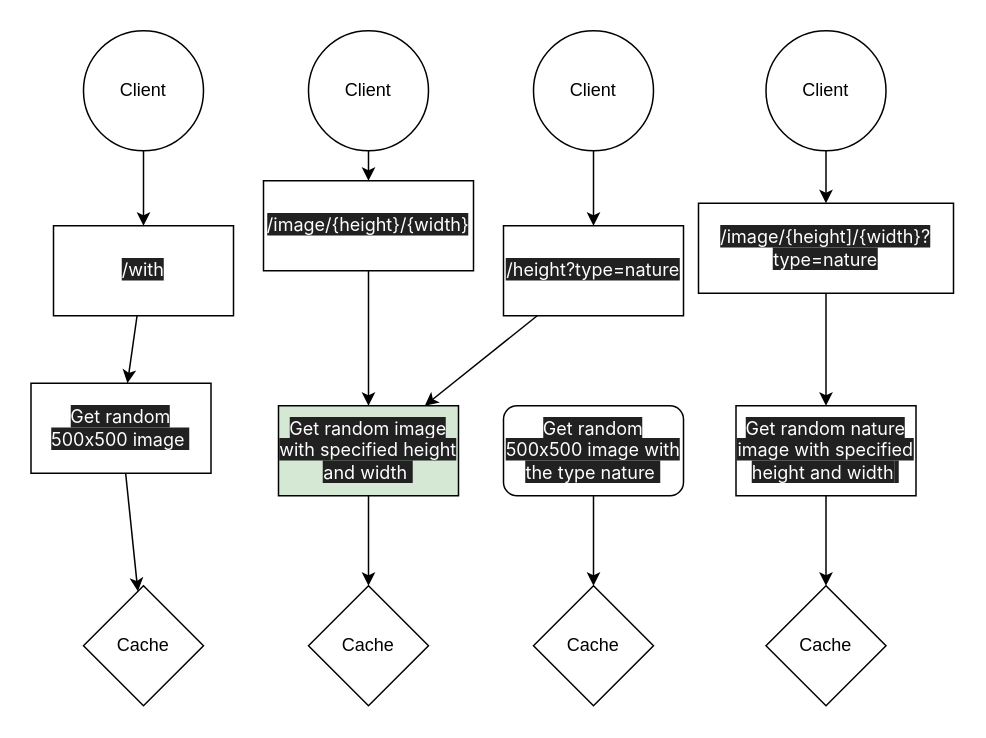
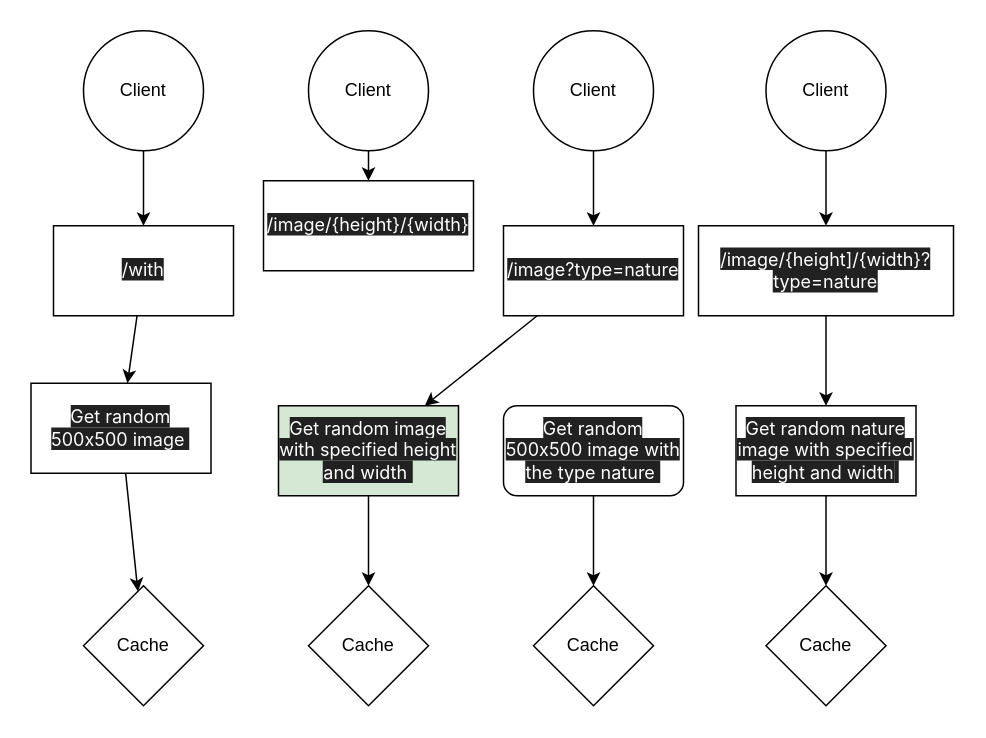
(826, 248) -> (826, 271)
(593, 271) -> (593, 271)
(368, 333) -> none
